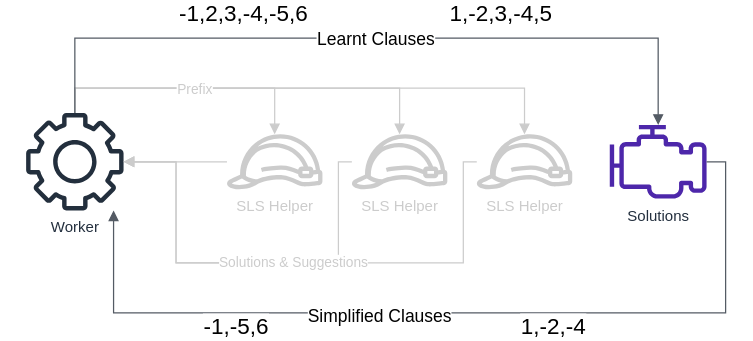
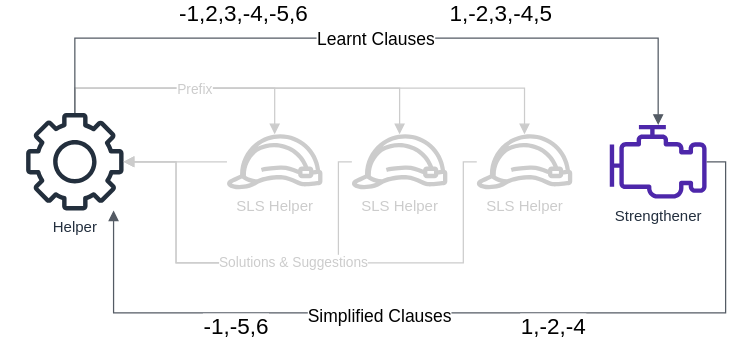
(659, 217) -> (659, 217)
(75, 228) -> (75, 228)
